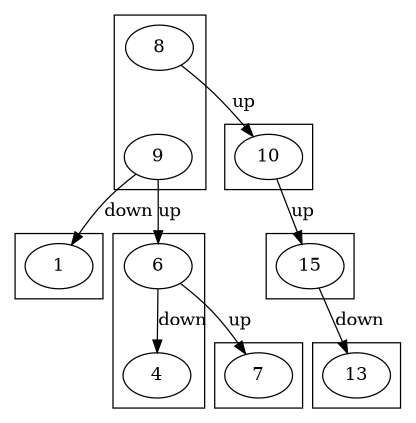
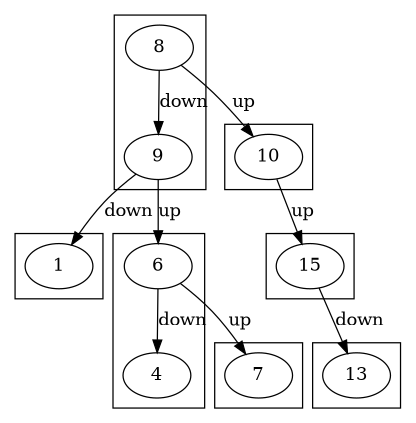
none -> (159, 96)
